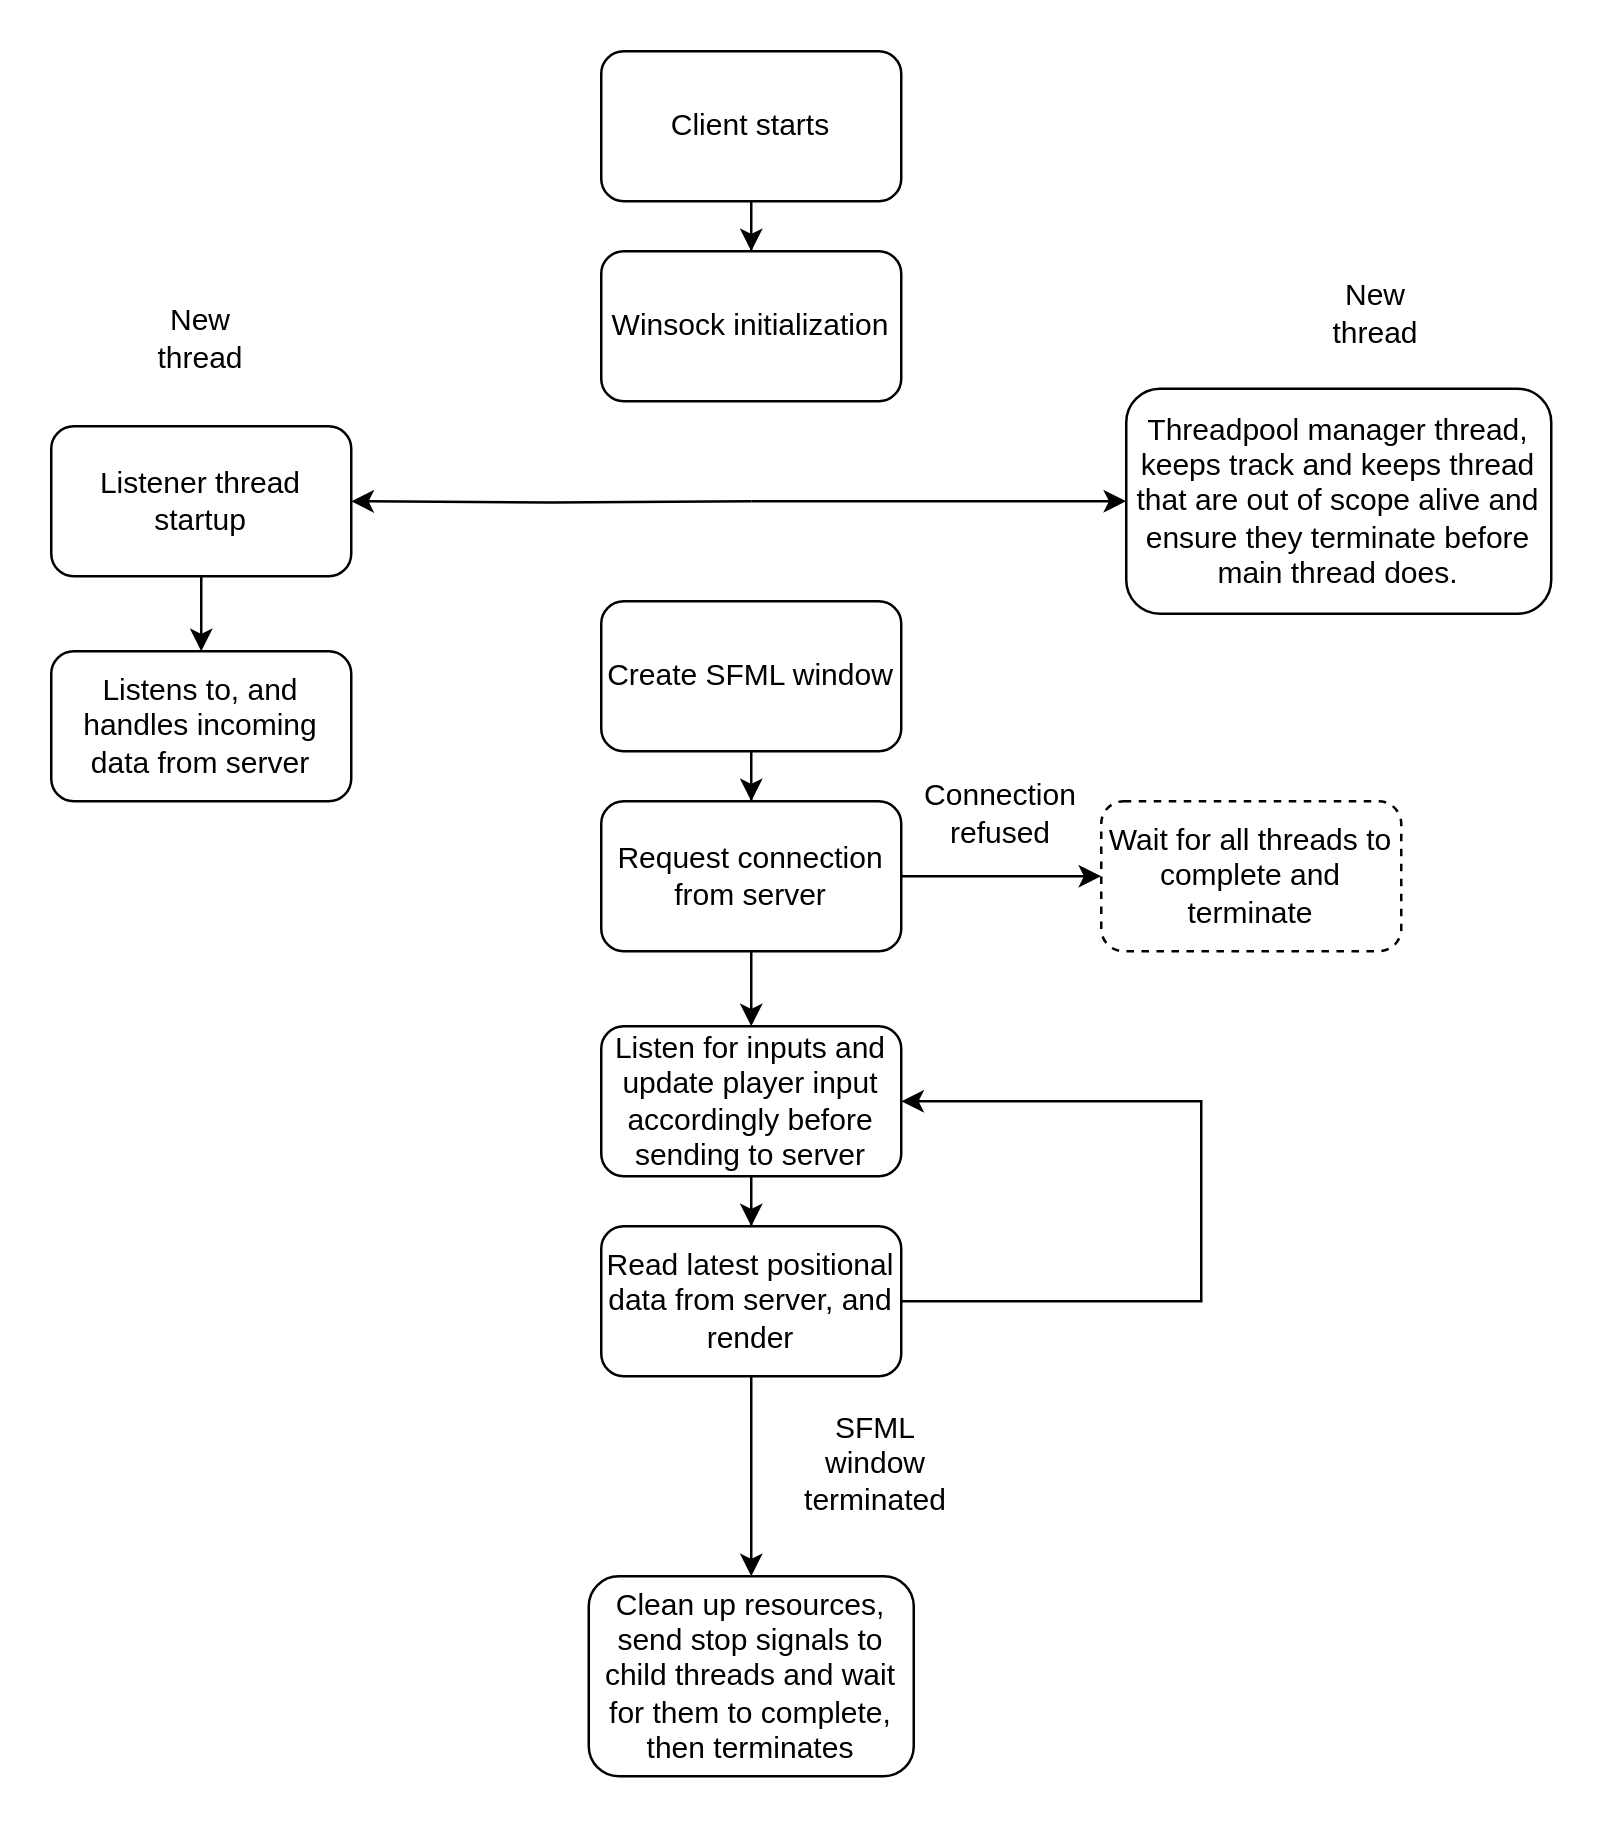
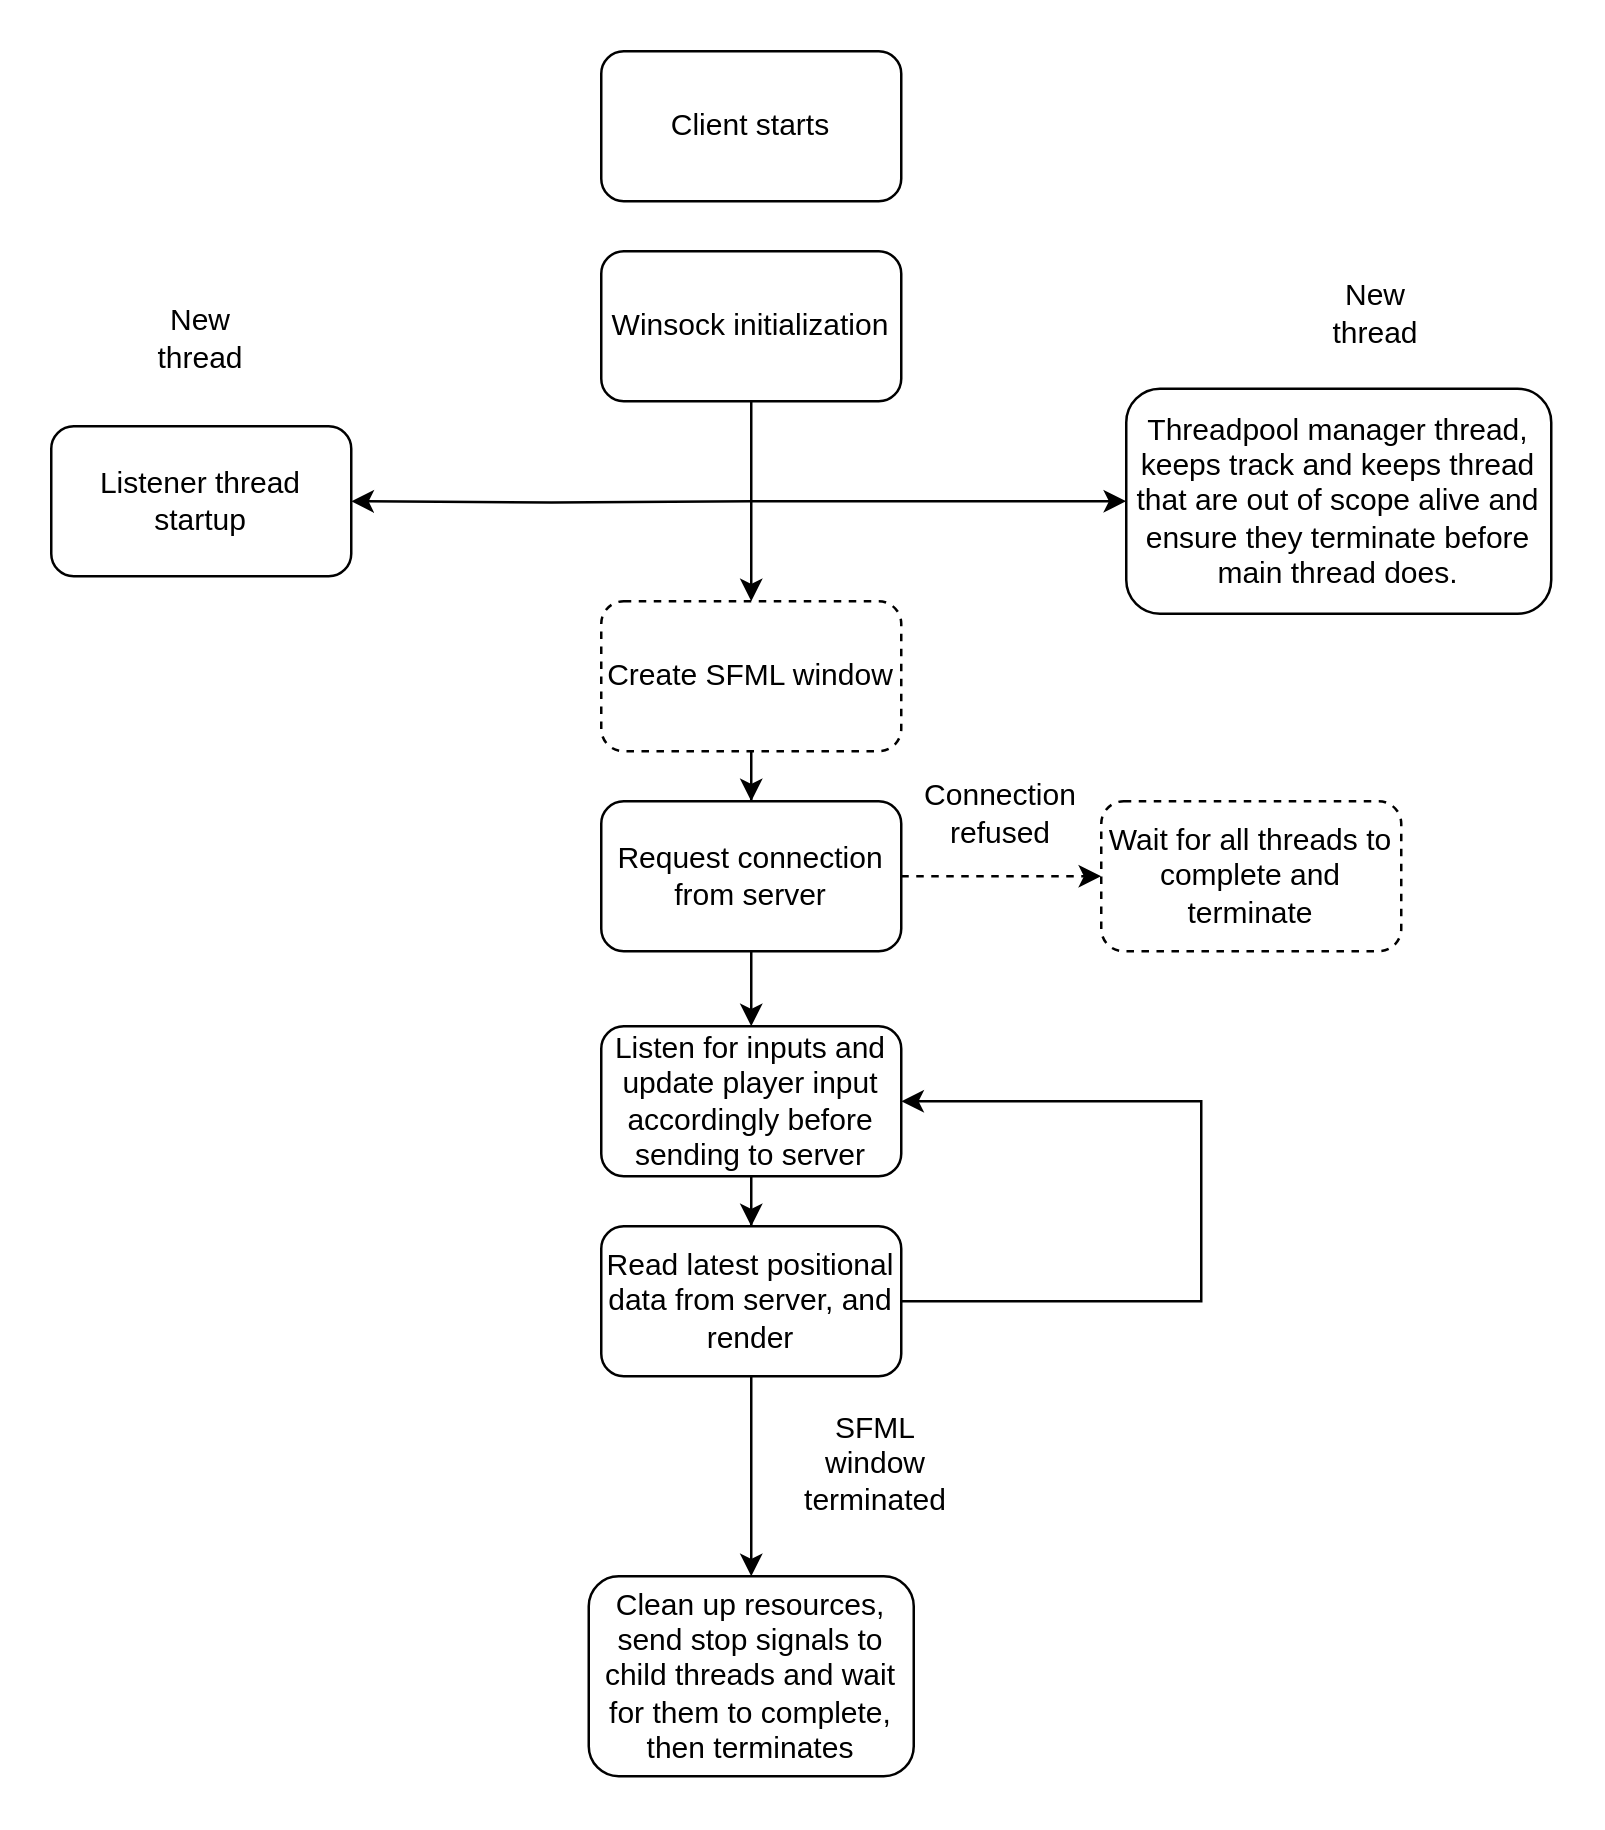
(751, 234) -> none
none -> (751, 448)
(201, 622) -> none
(751, 676) -> (751, 676)
(201, 726) -> none
(992, 876) -> (992, 876)
